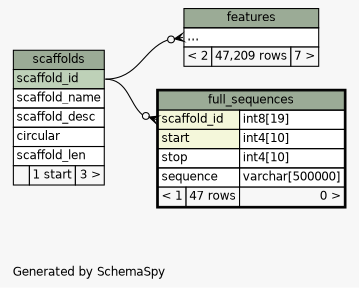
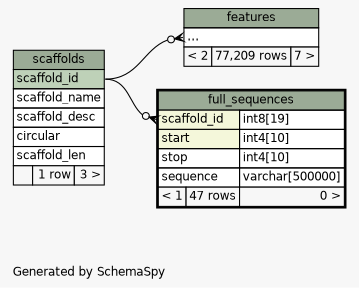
(251, 56) -> (251, 56)
(52, 175) -> (55, 175)
